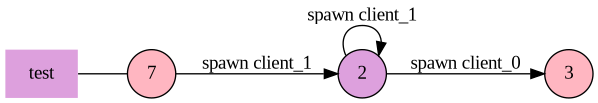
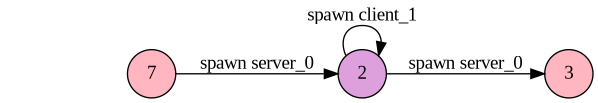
(257, 64) -> (257, 64)
(466, 64) -> (466, 64)
(42, 74) -> none
